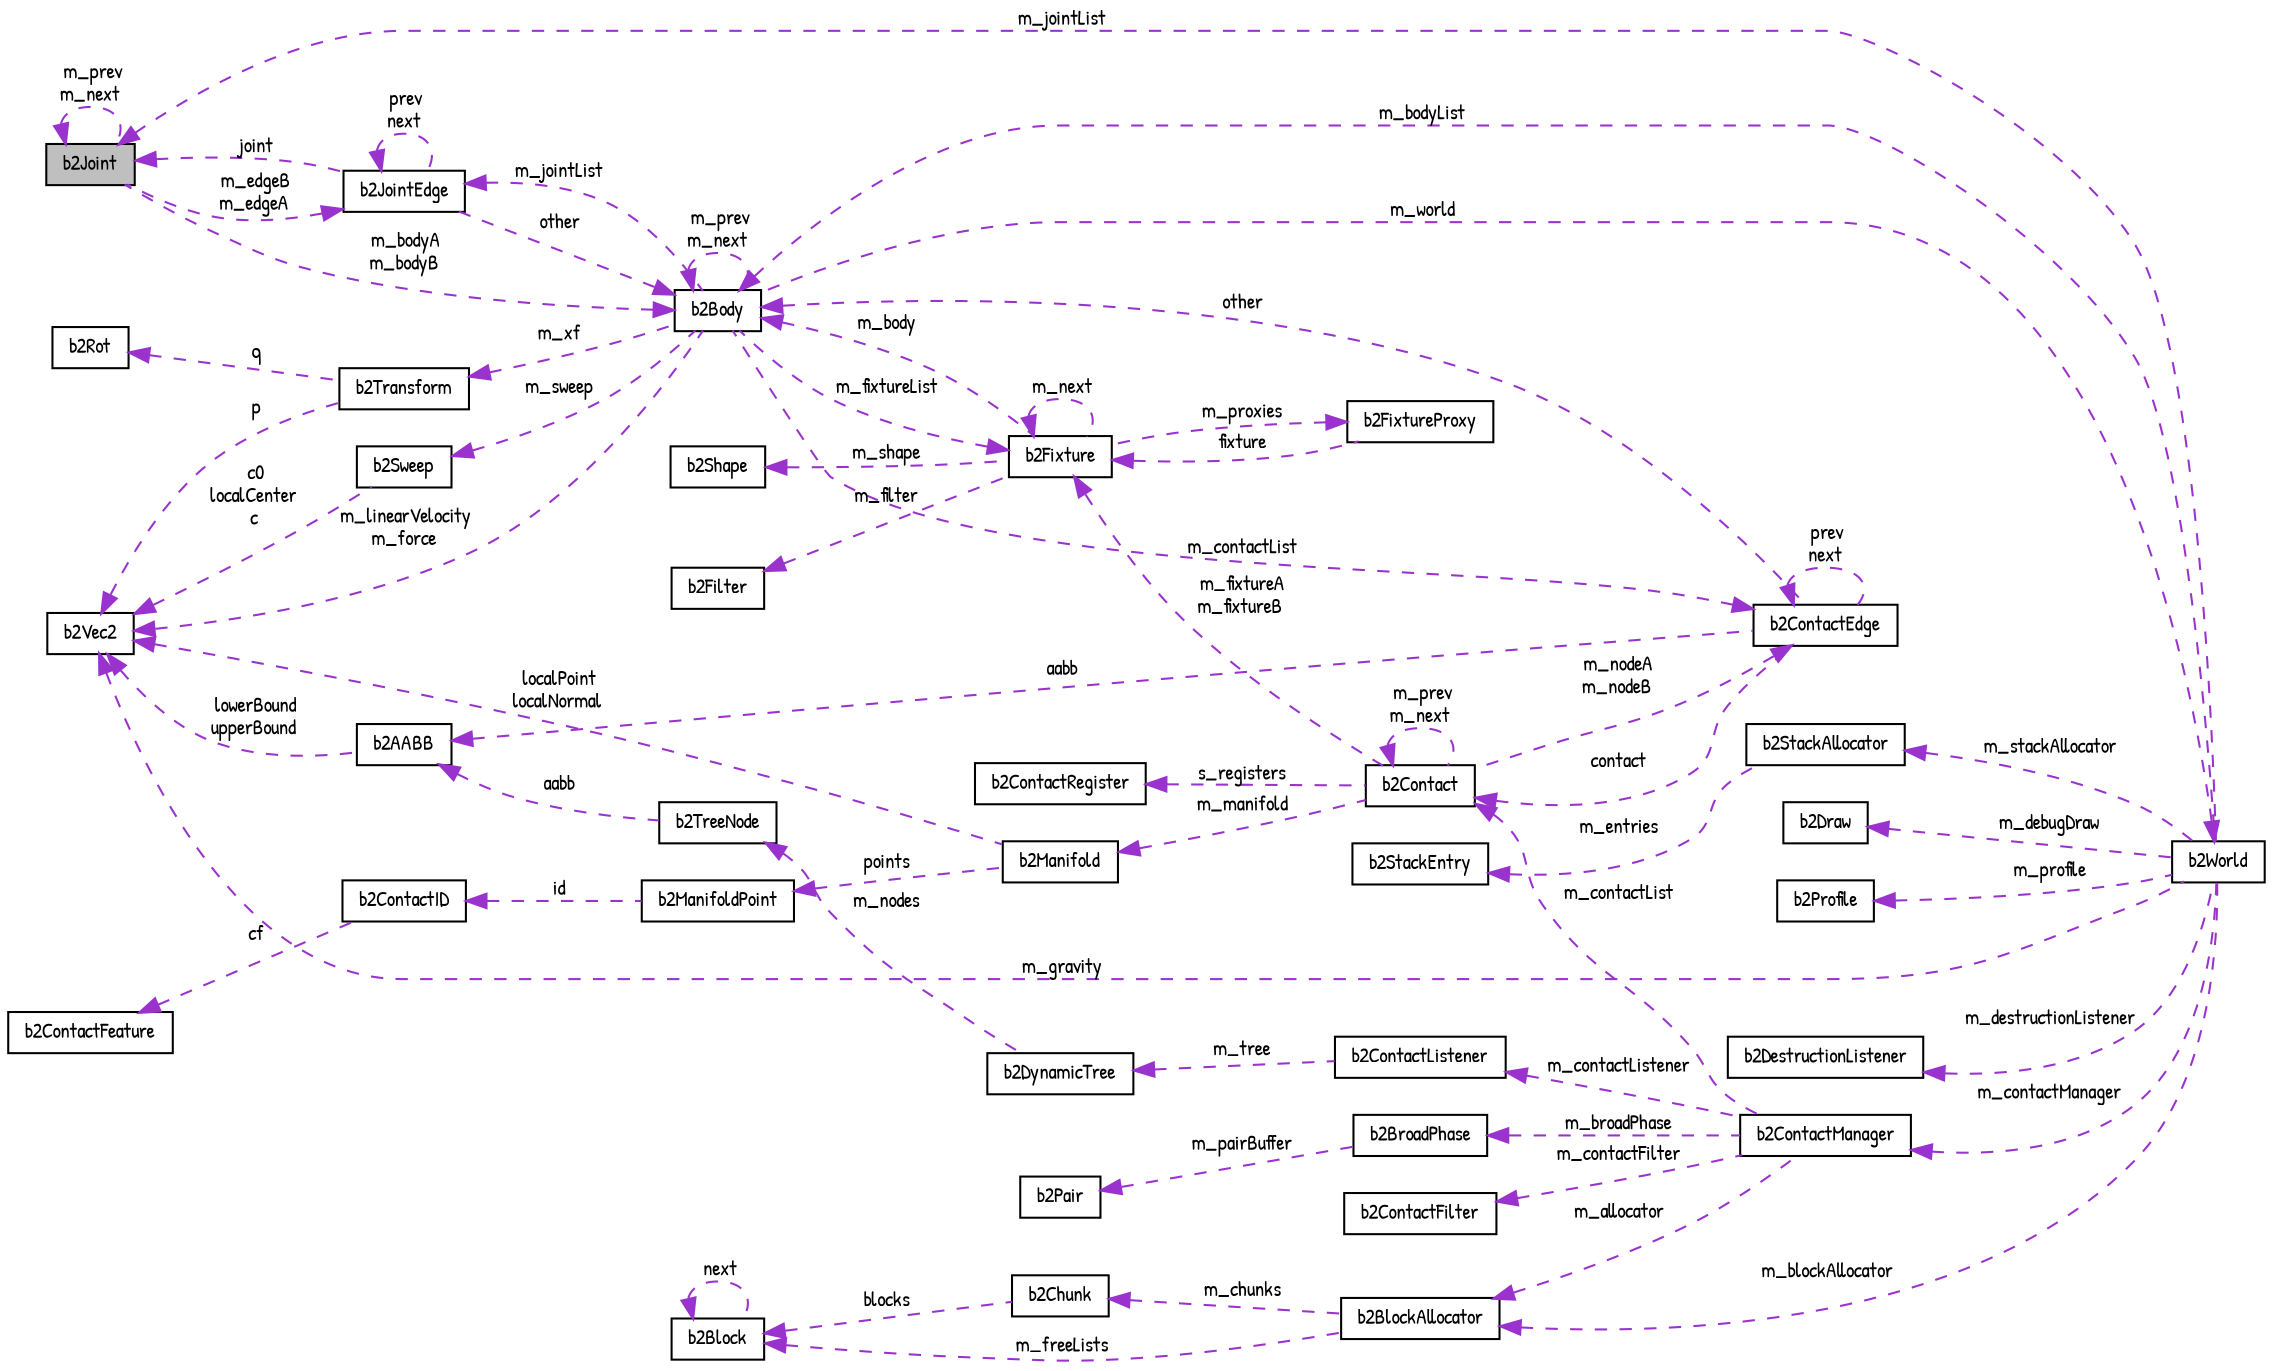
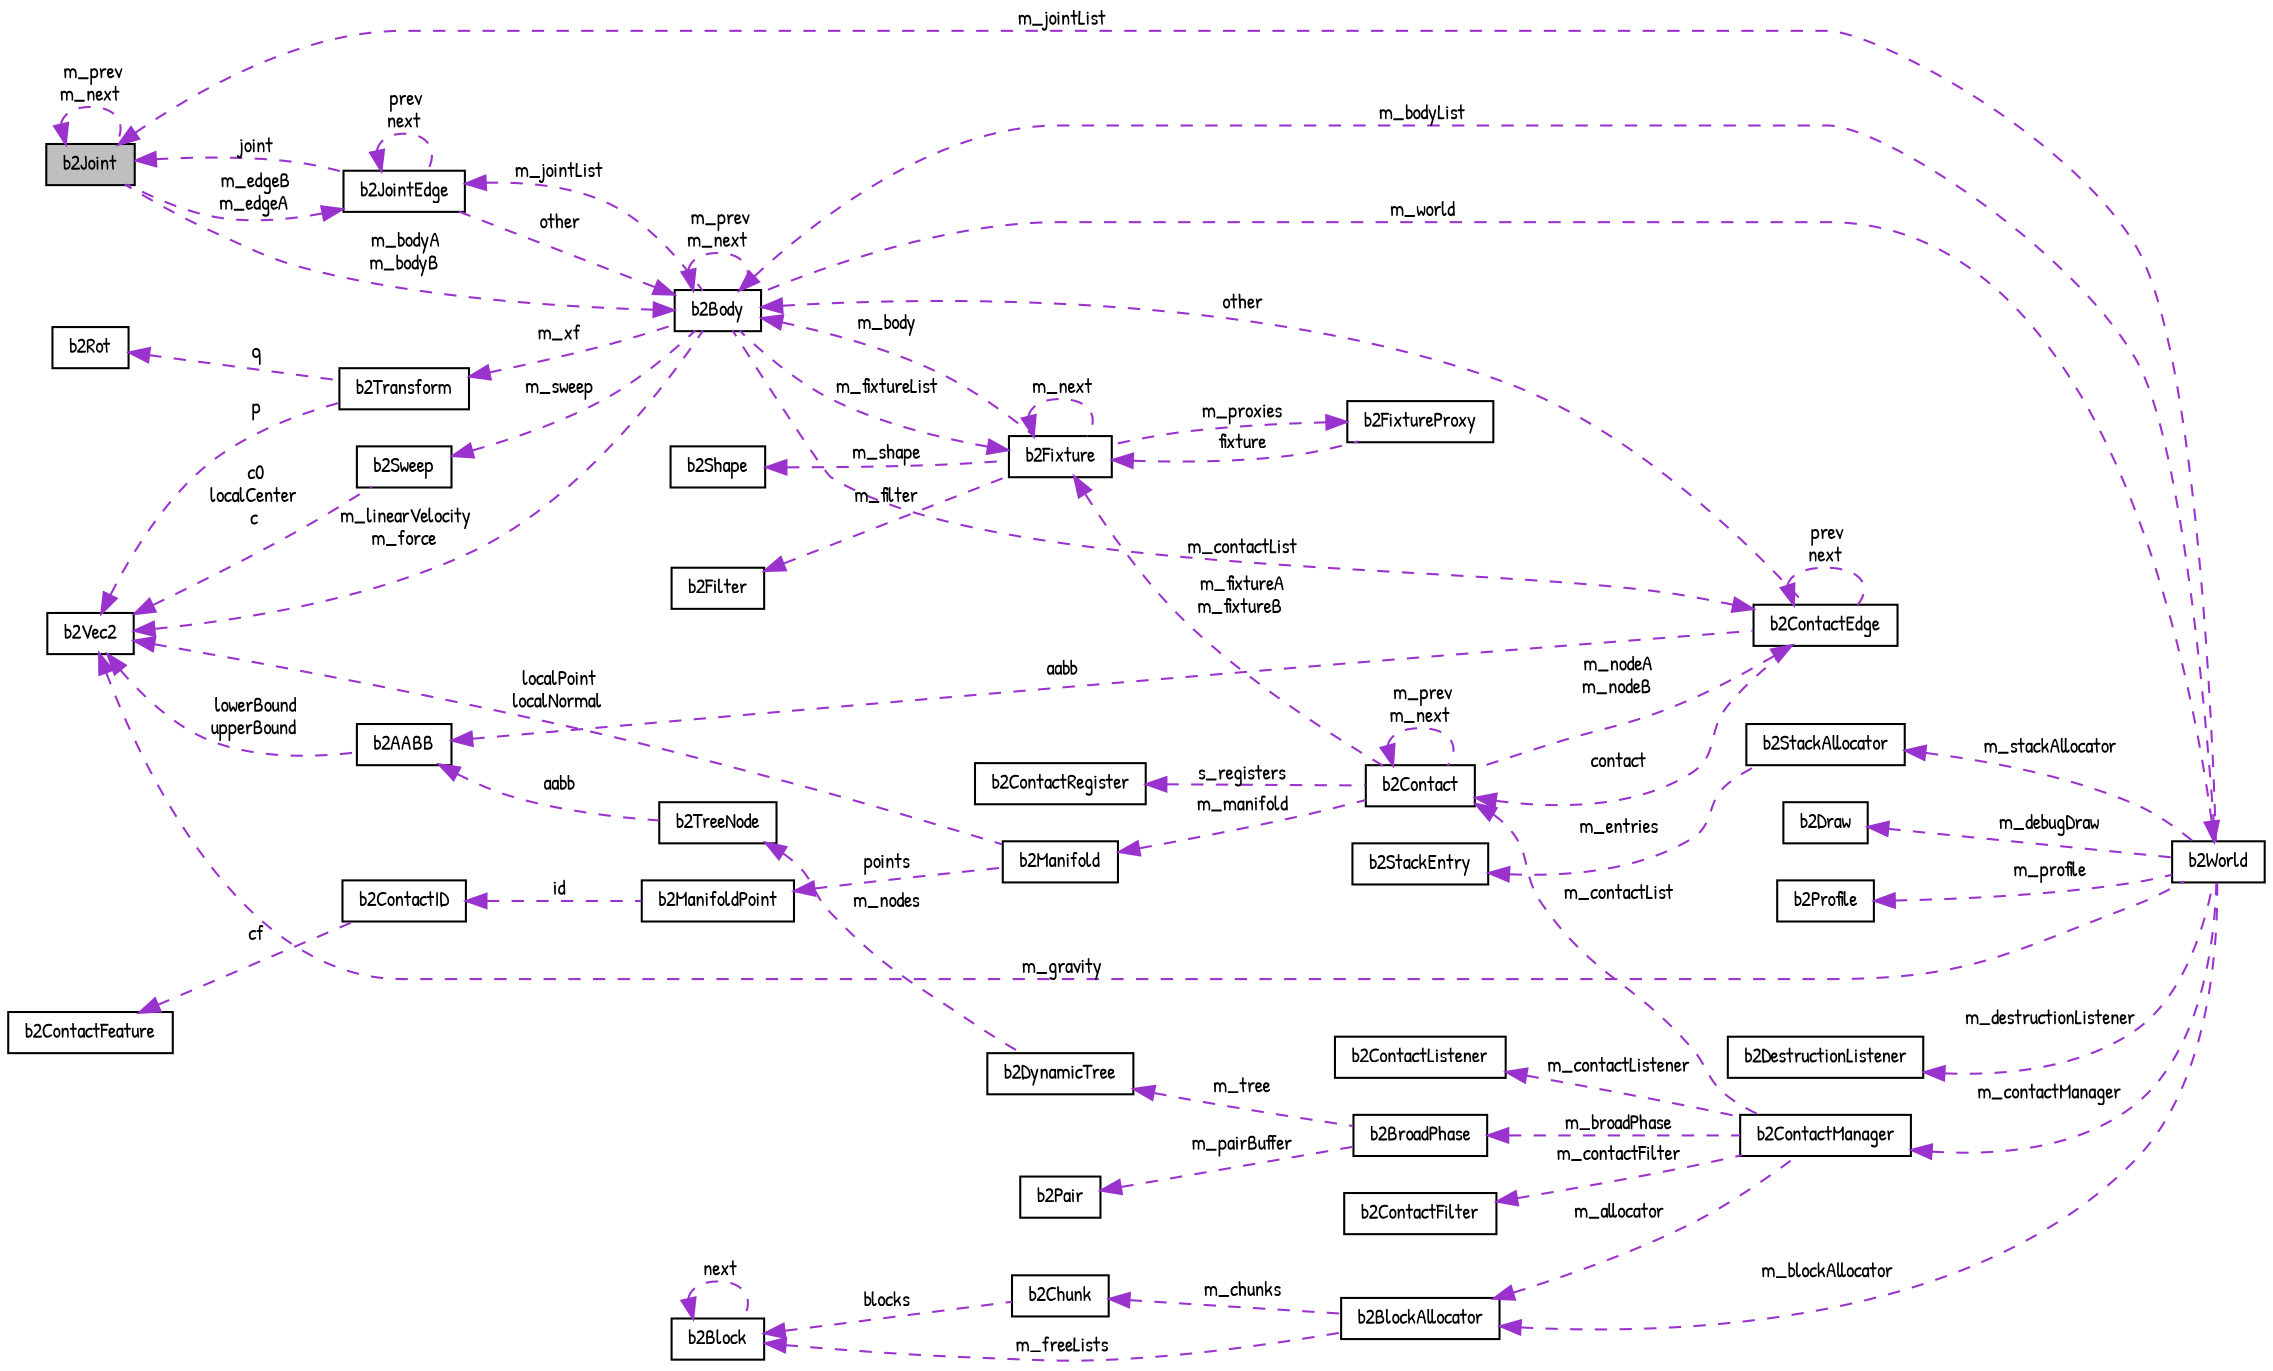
(1244, 1065) -> (1254, 1111)
